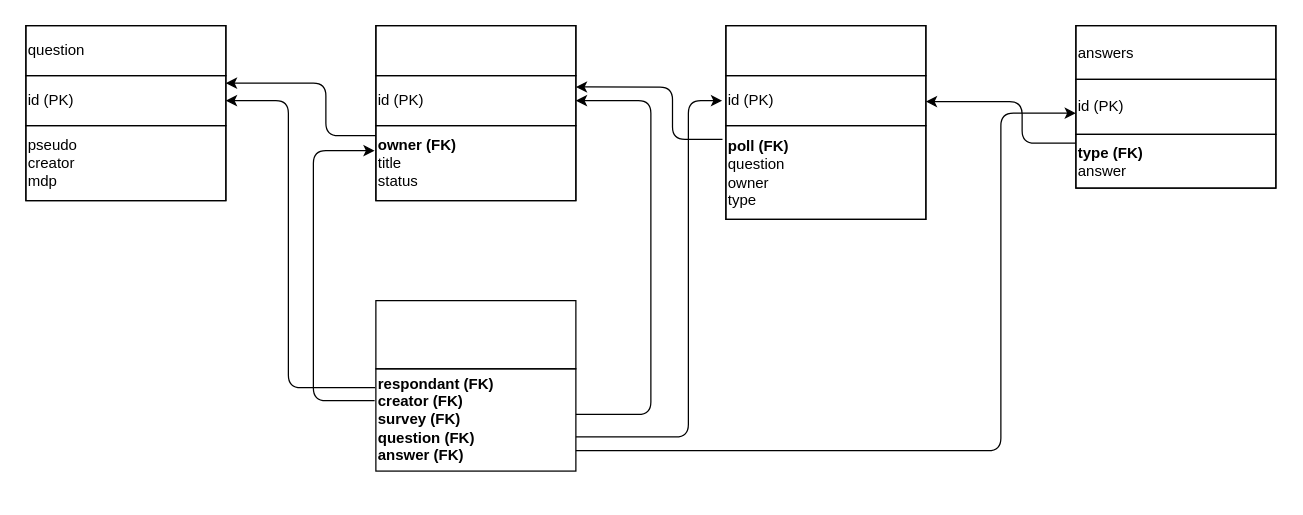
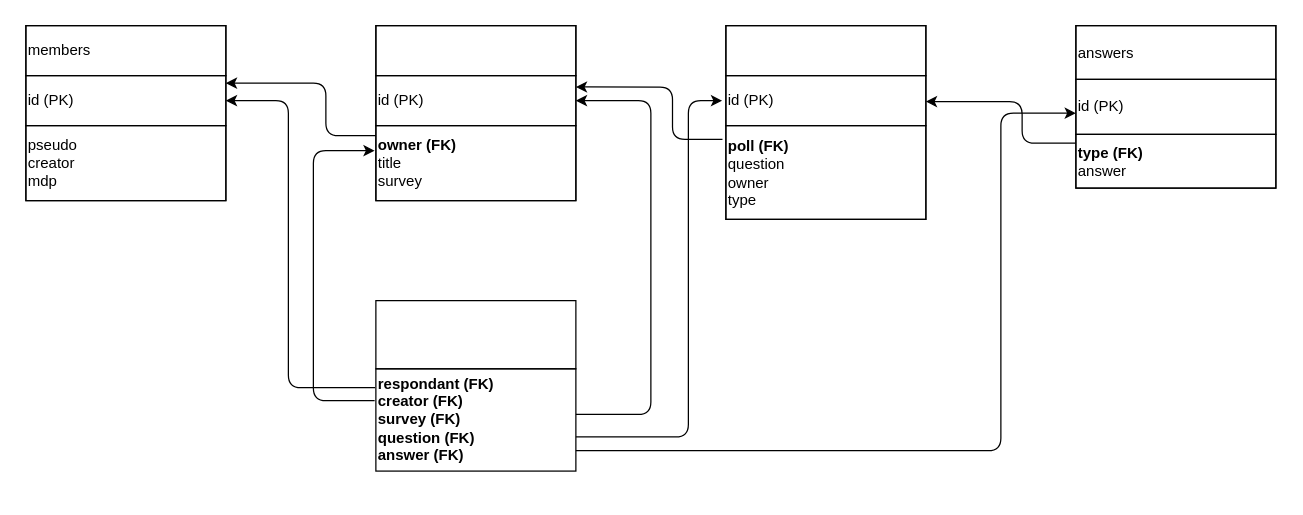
(58, 51) -> (58, 51)
(418, 163) -> (418, 163)
